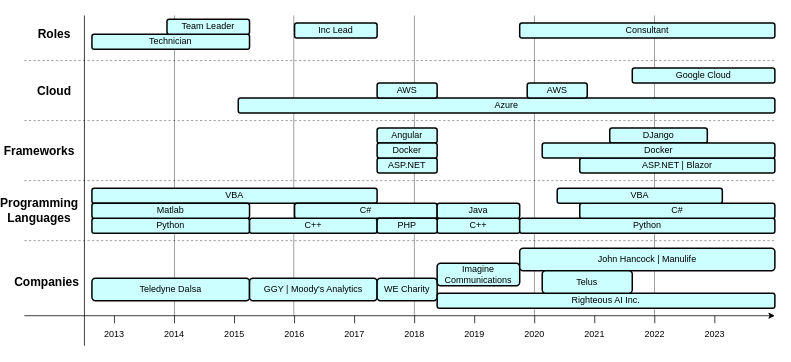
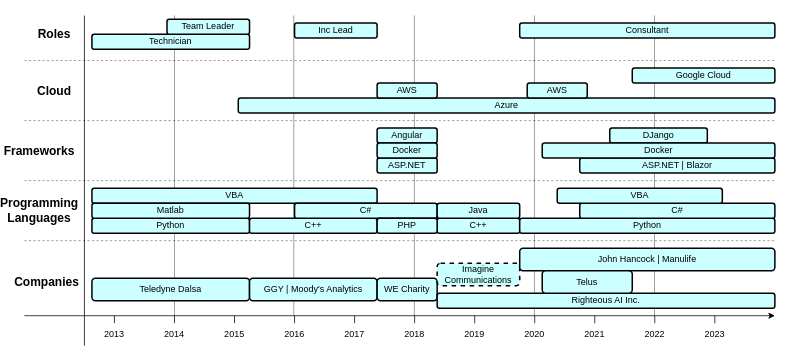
(478, 274) -> (478, 274)
